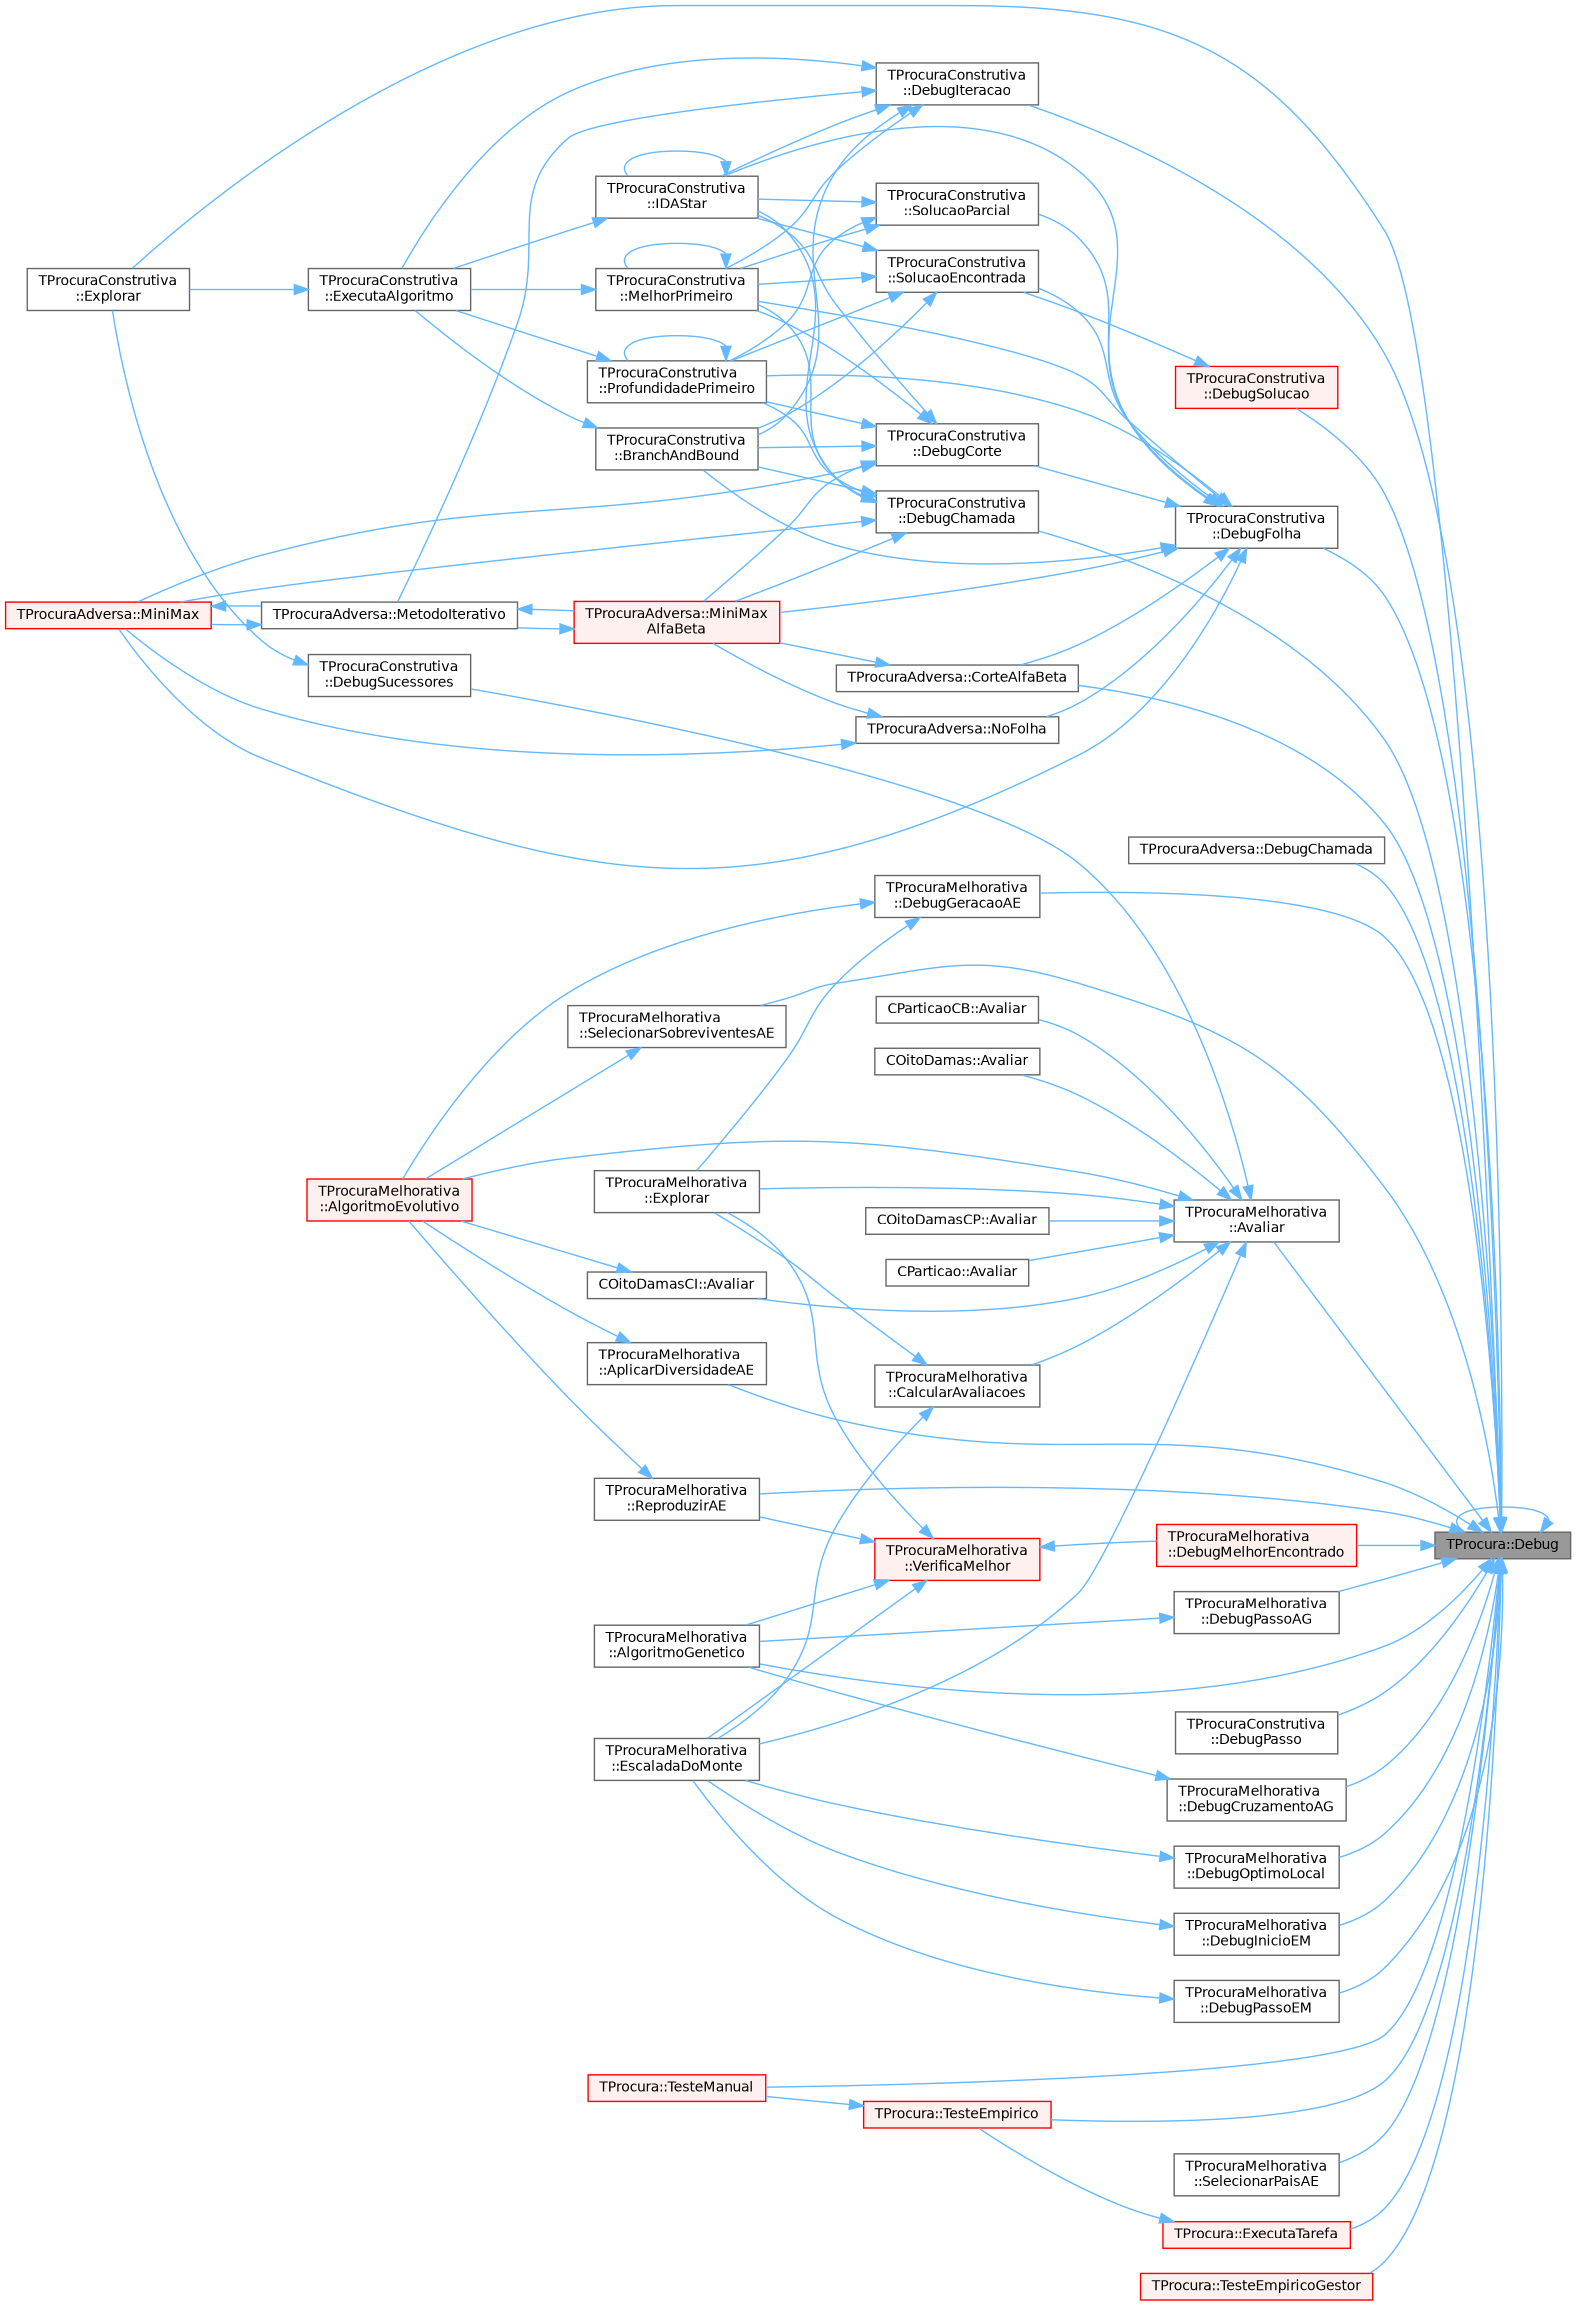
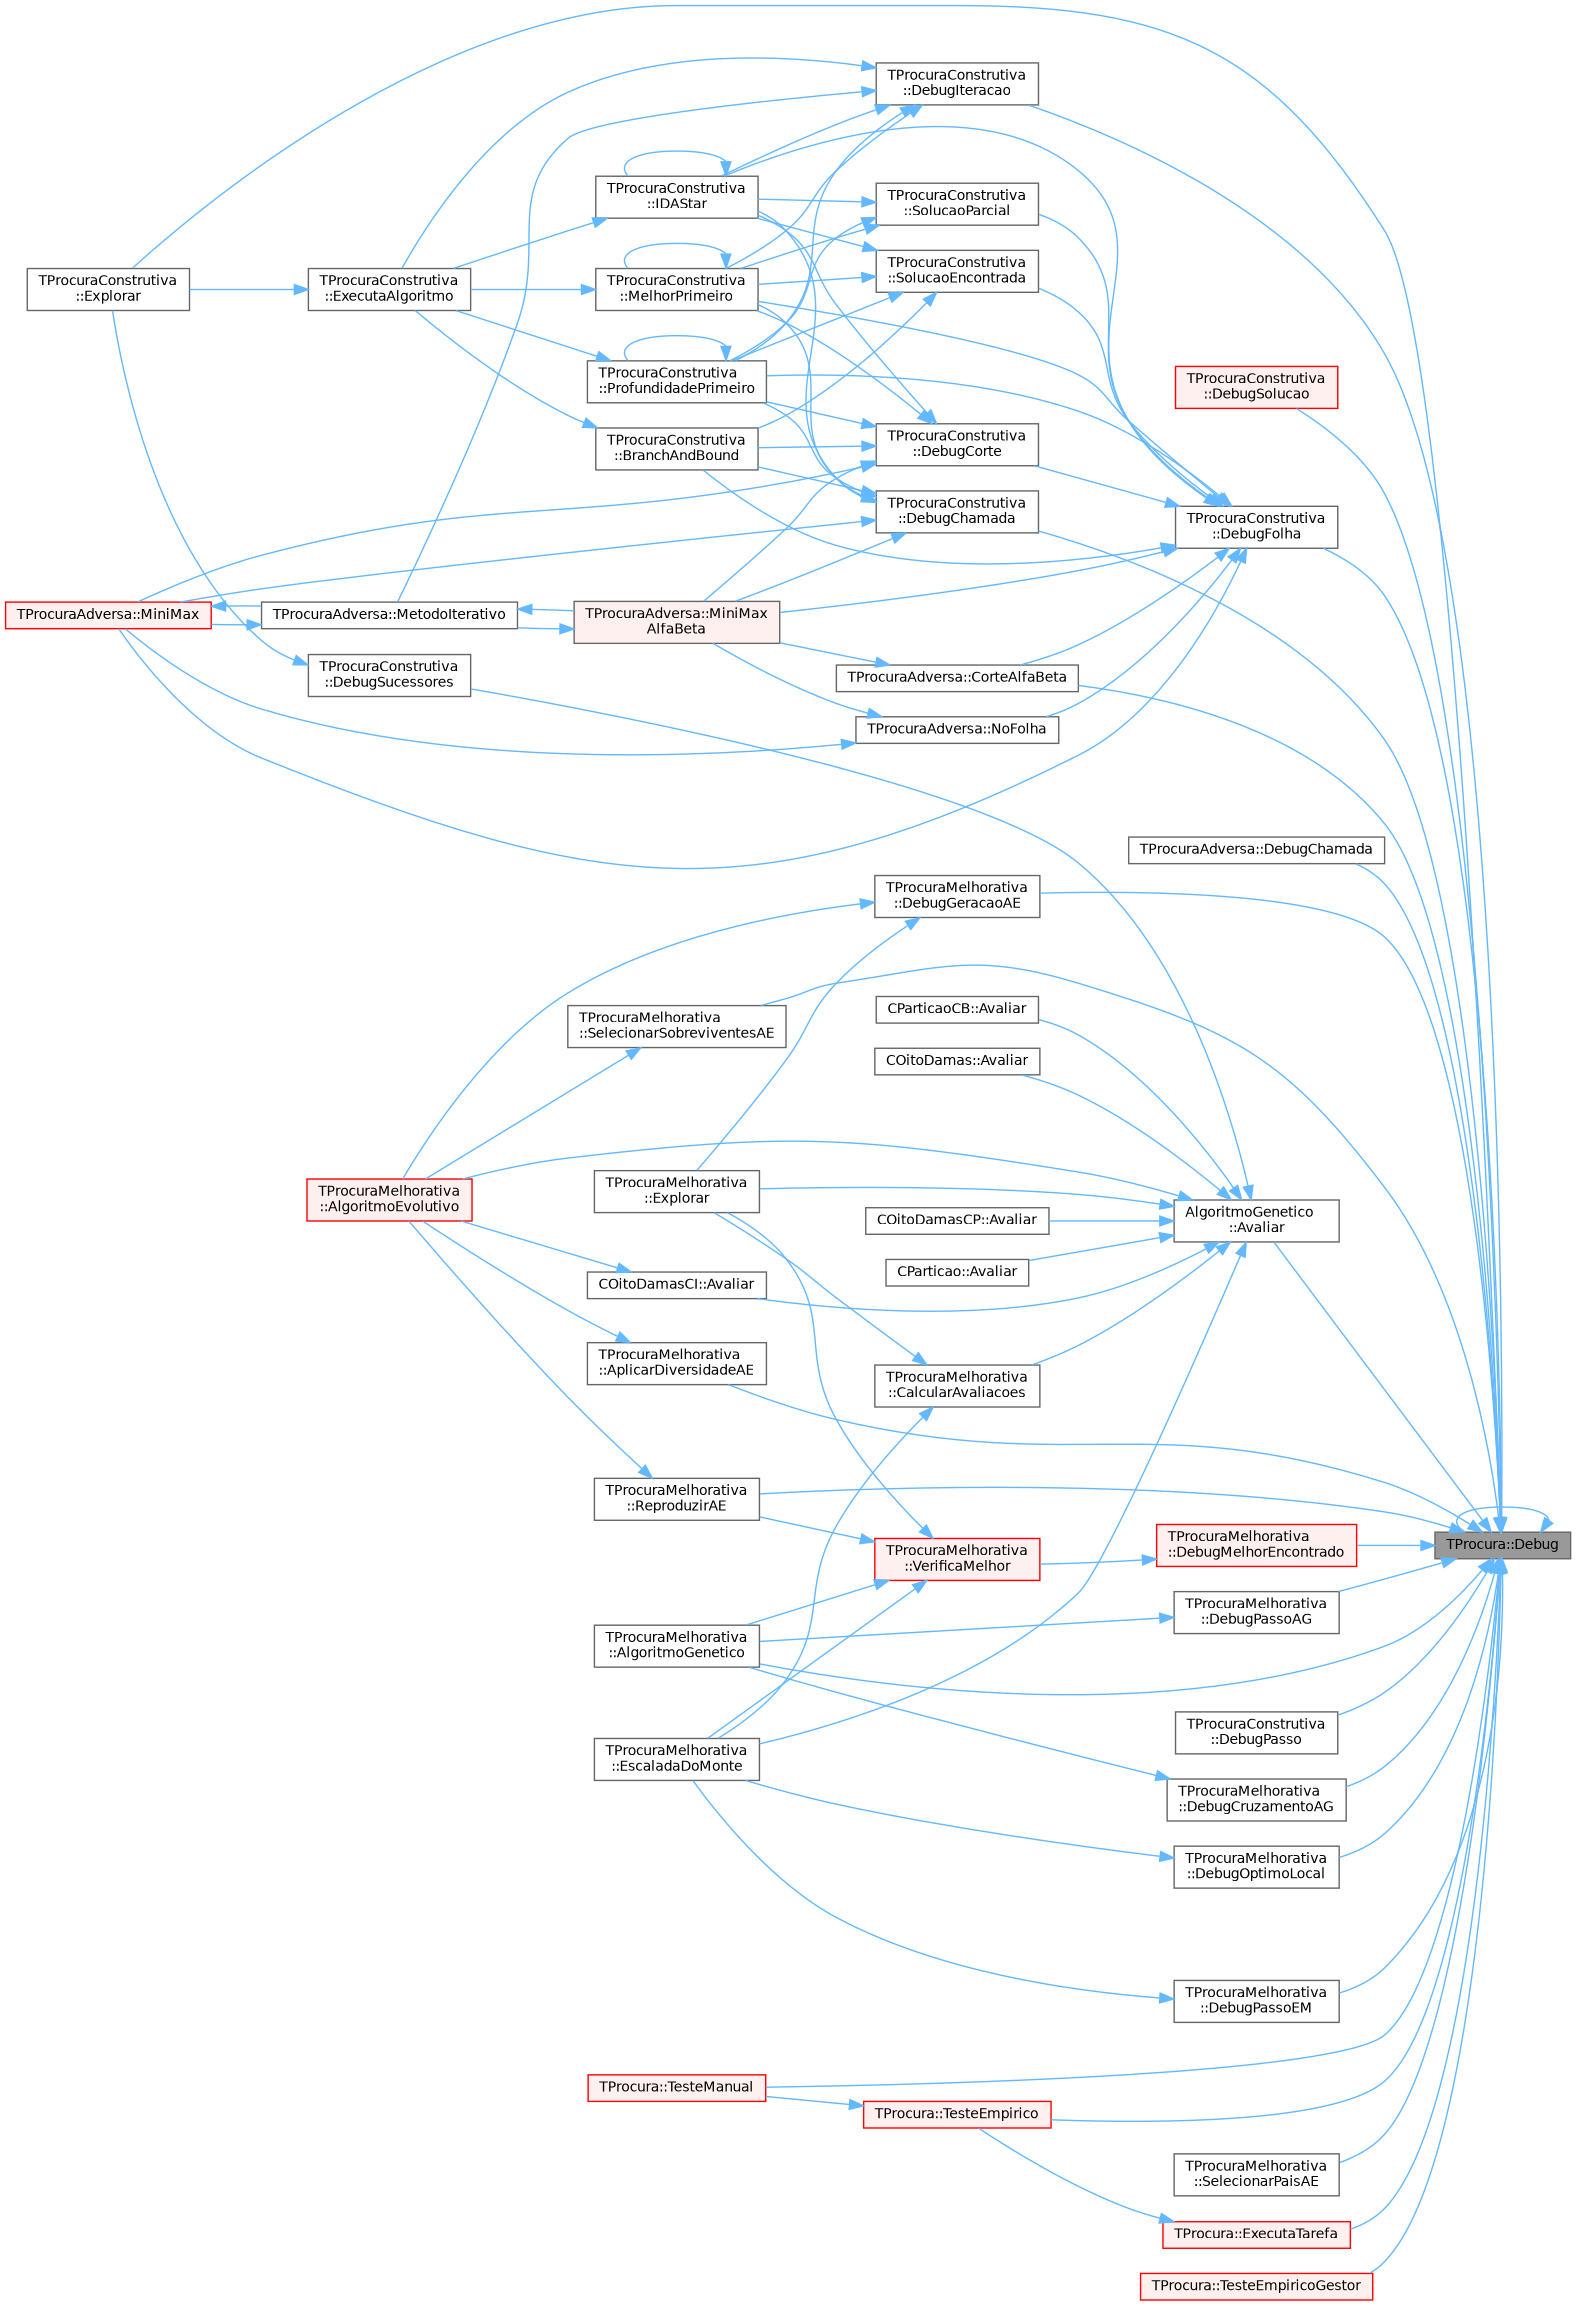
(816, 222) -> (816, 219)
(1119, 328) -> none
(677, 622) -> (677, 622)
(1257, 1221) -> (1257, 1221)
(1098, 1543) -> (1086, 1563)
(1257, 1934) -> none
